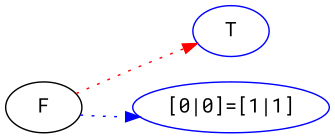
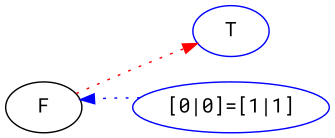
(103, 116) -> (117, 98)
